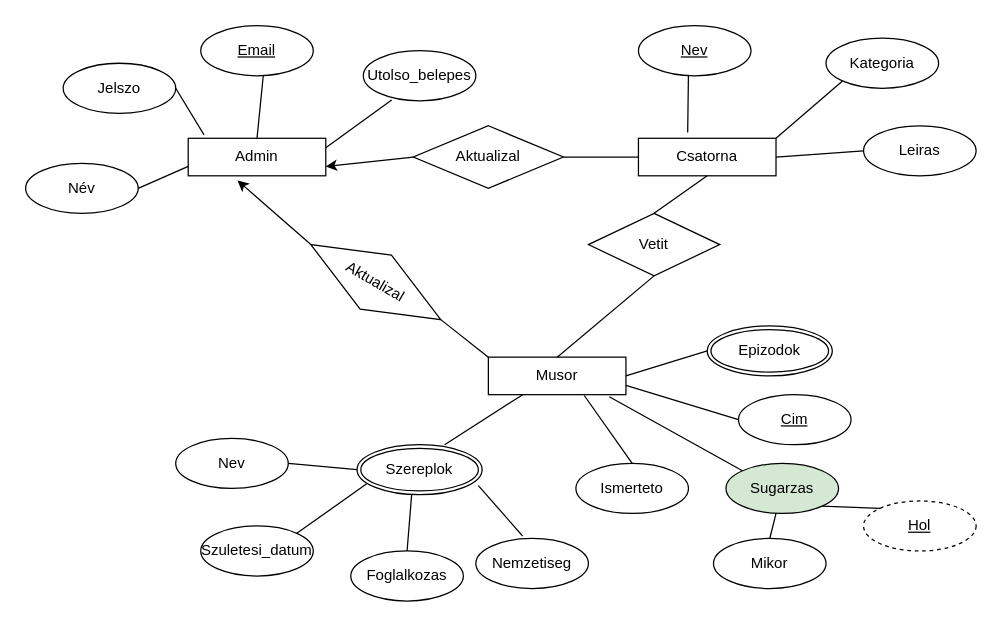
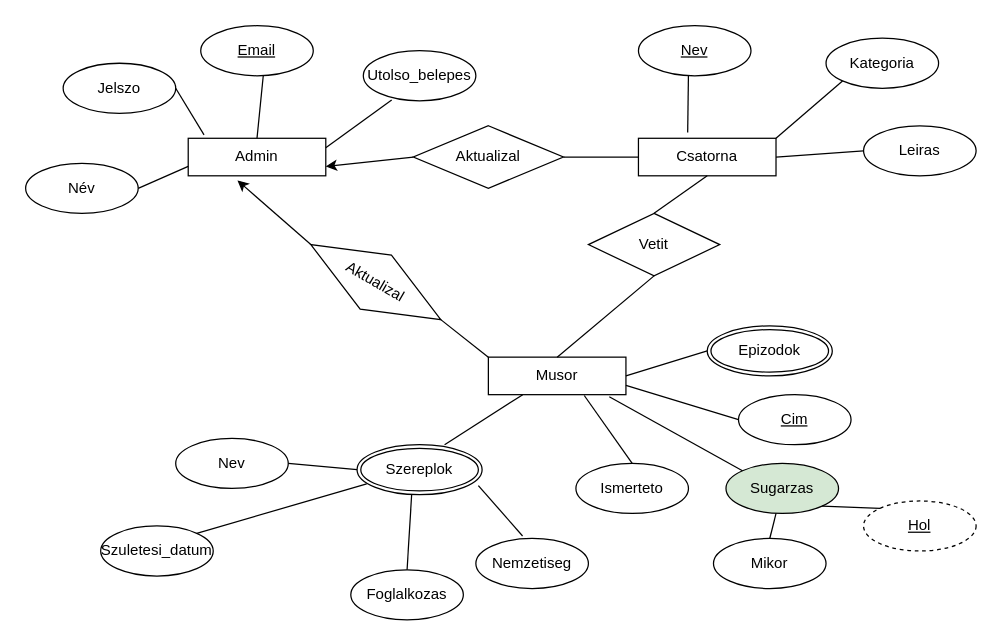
(257, 551) -> (157, 551)
(407, 576) -> (407, 594)
